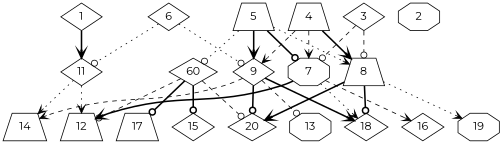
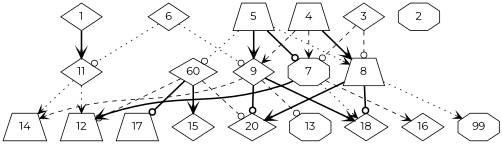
(193, 96) -> (193, 96)
(479, 127) -> (479, 127)
